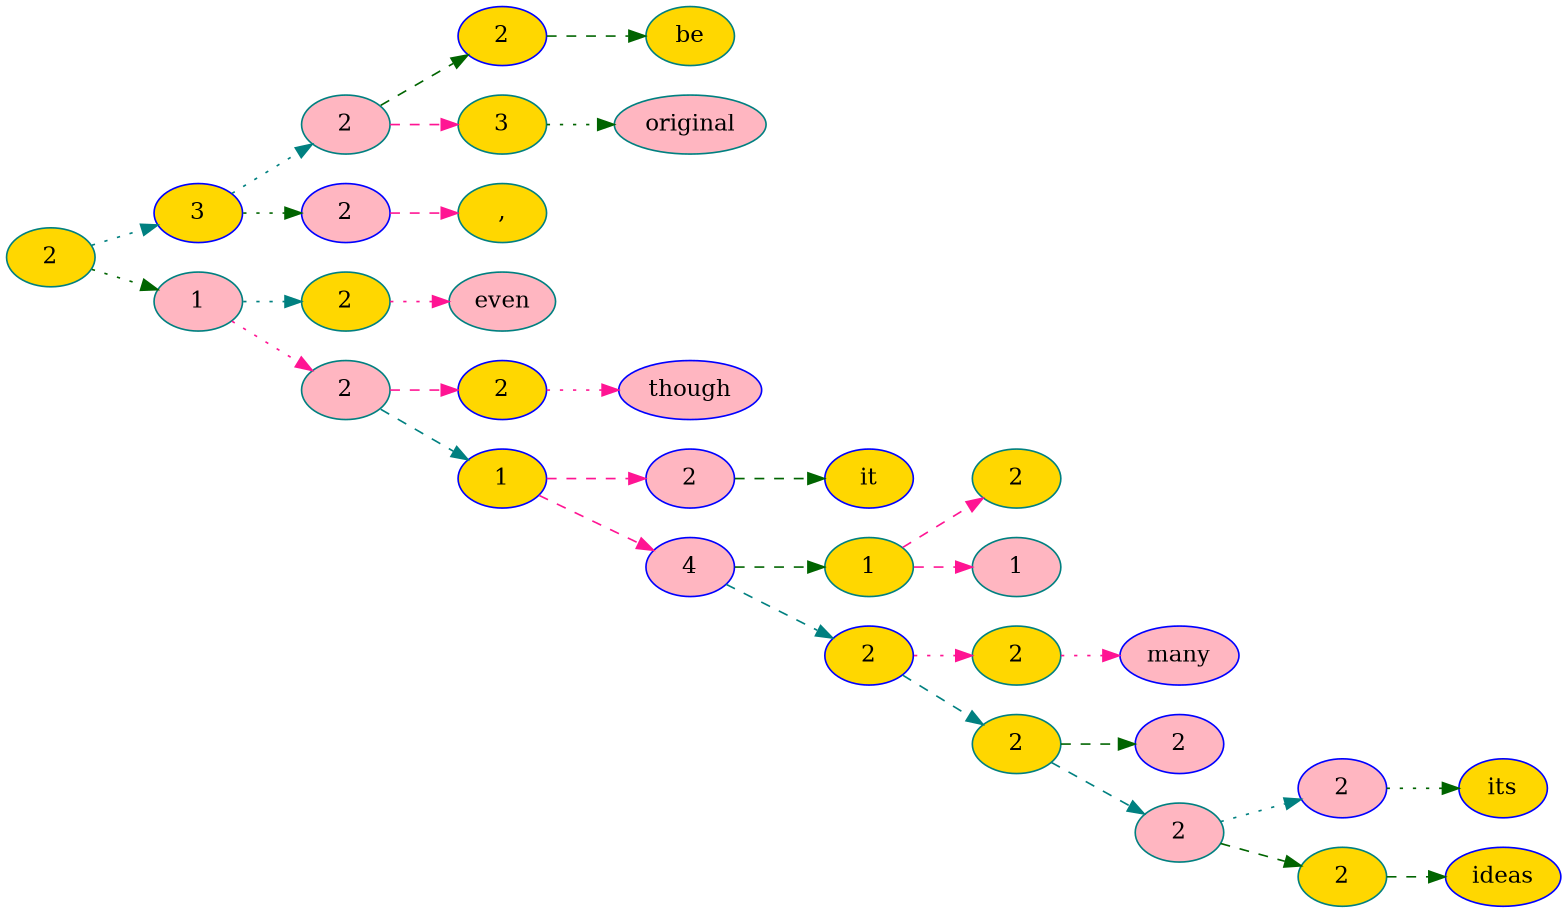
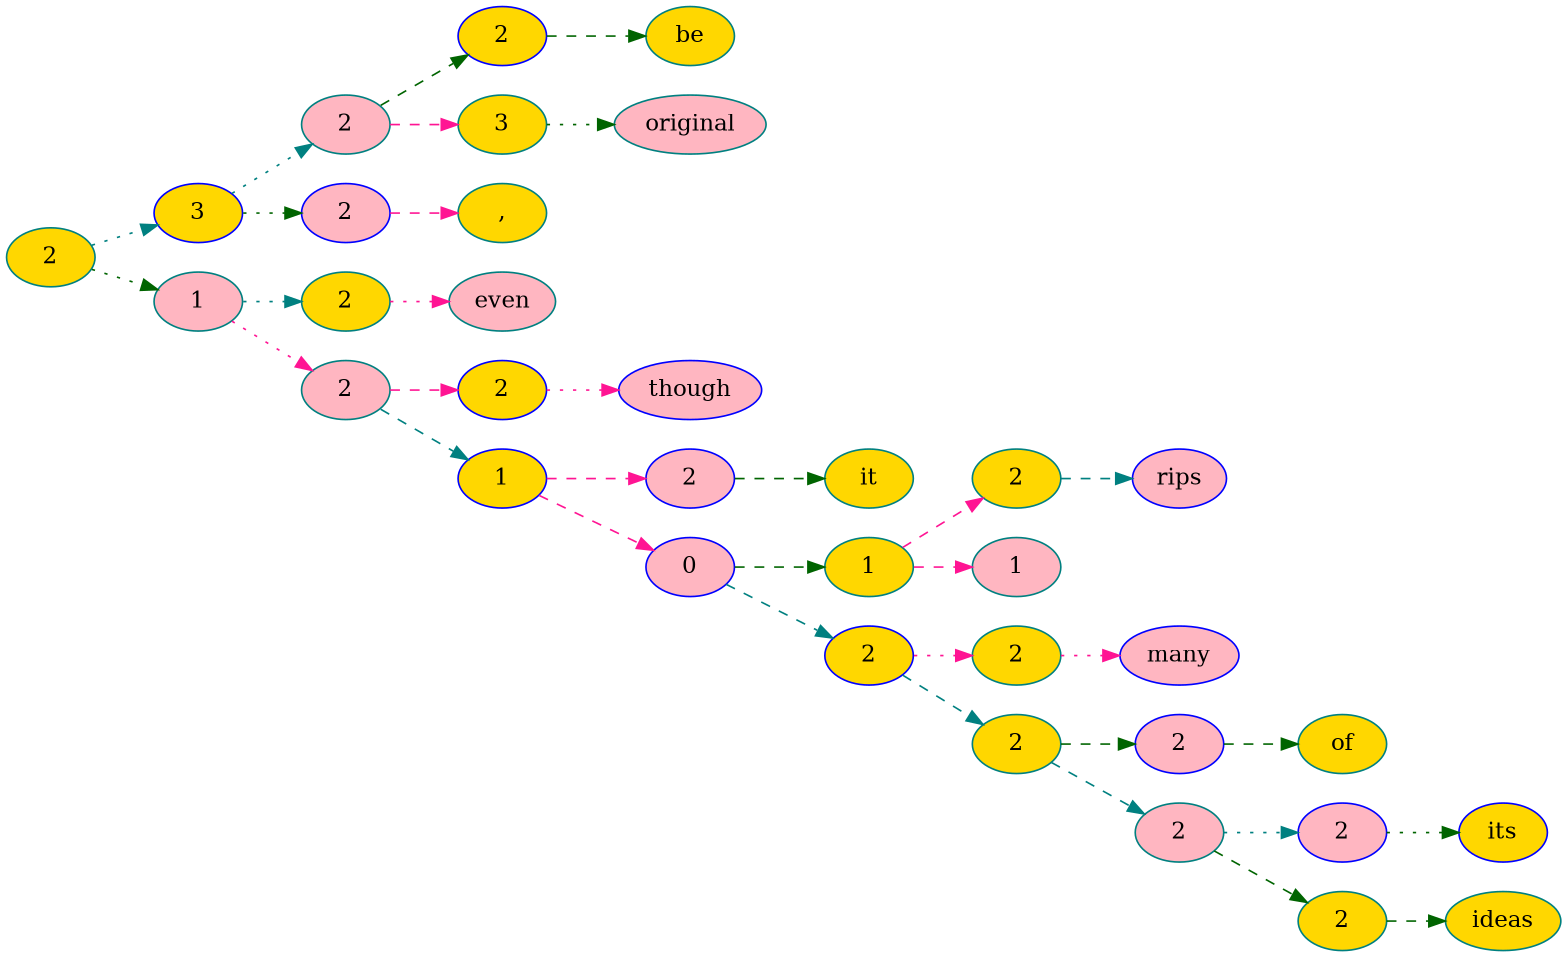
(869, 479) -> (869, 479)
none -> (1179, 479)
(690, 567) -> (690, 567)
none -> (1342, 744)
(1503, 877) -> (1503, 921)
